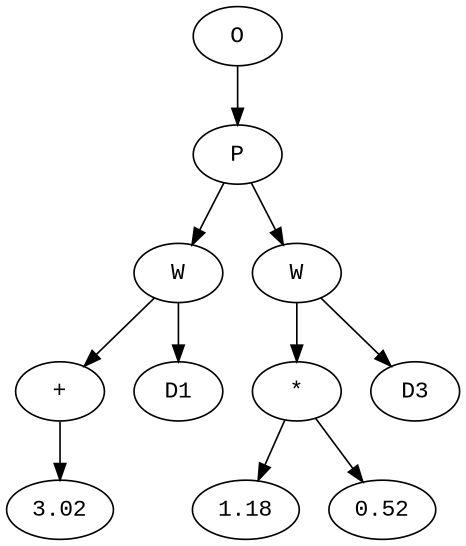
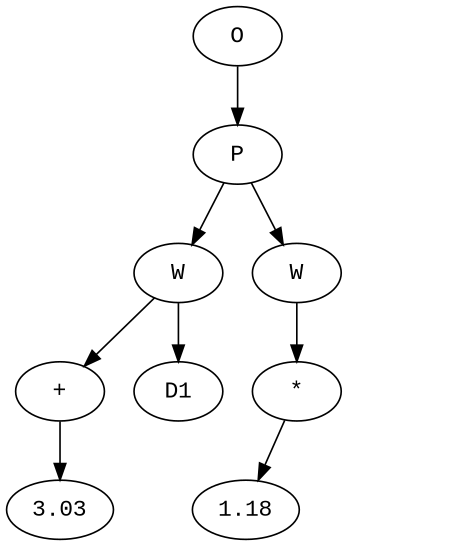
(415, 391) -> none
(60, 510) -> (60, 510)
(382, 510) -> none
